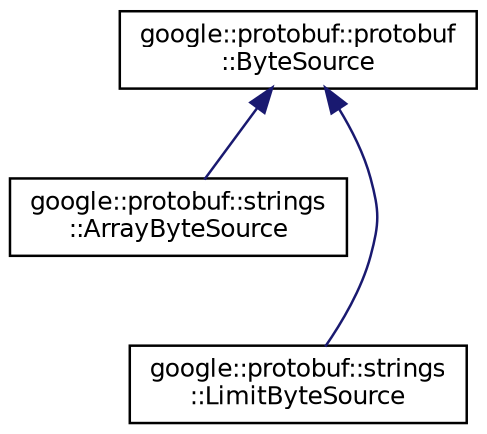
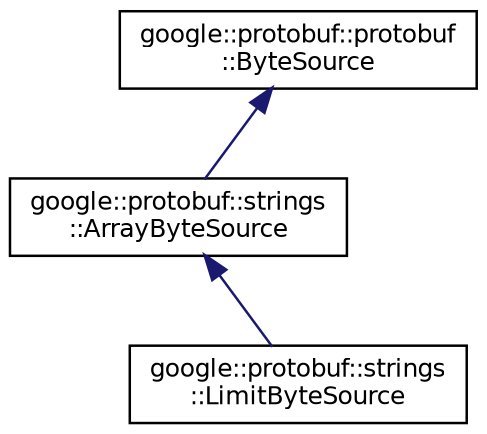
(376, 230) -> (246, 311)
